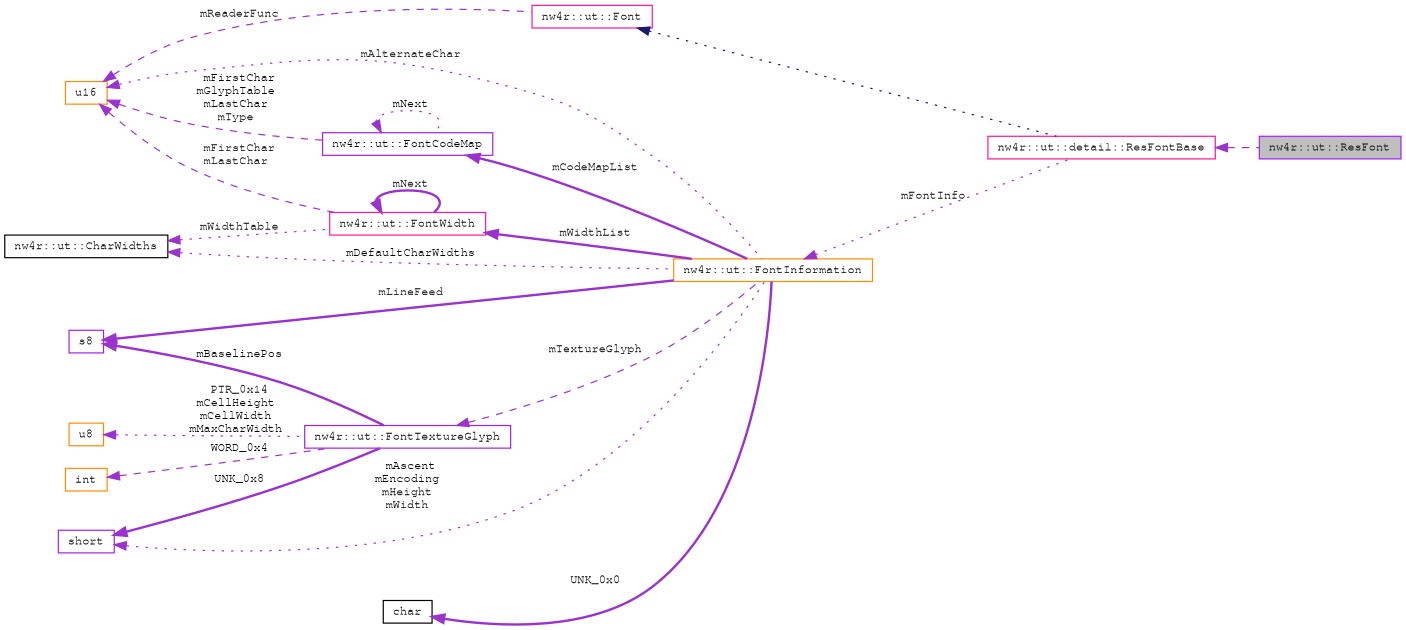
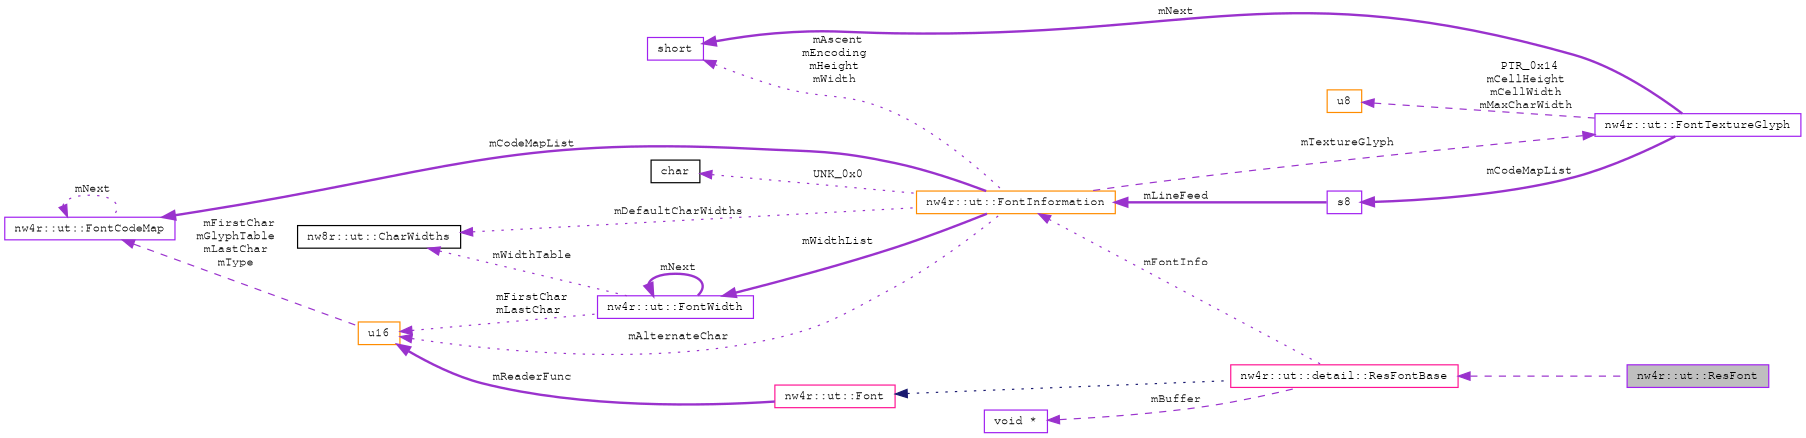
(317, 15) -> (588, 400)
(219, 129) -> (246, 285)
(214, 179) -> (505, 322)
(408, 224) -> (675, 307)
(86, 246) -> (379, 237)
(395, 310) -> (1227, 202)
(236, 354) -> (1527, 171)
none -> (1016, 421)
(210, 436) -> (1484, 111)
(236, 479) -> (1173, 11)
(86, 480) -> none
(694, 543) -> (814, 184)
